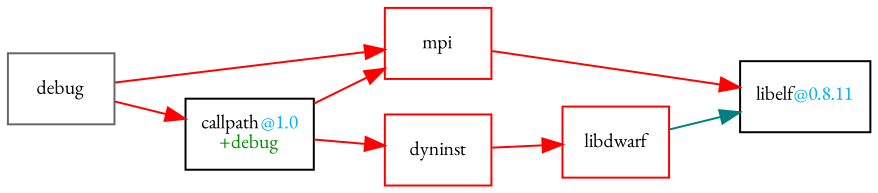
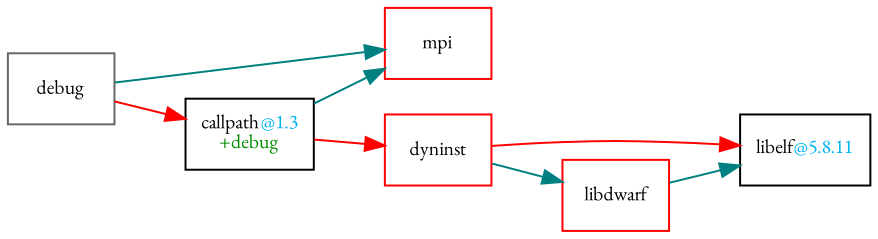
(240, 67) -> (240, 67)
(606, 68) -> (606, 141)
(340, 91) -> (340, 91)
(824, 94) -> (824, 147)
(279, 122) -> (279, 122)
(517, 146) -> (518, 170)
